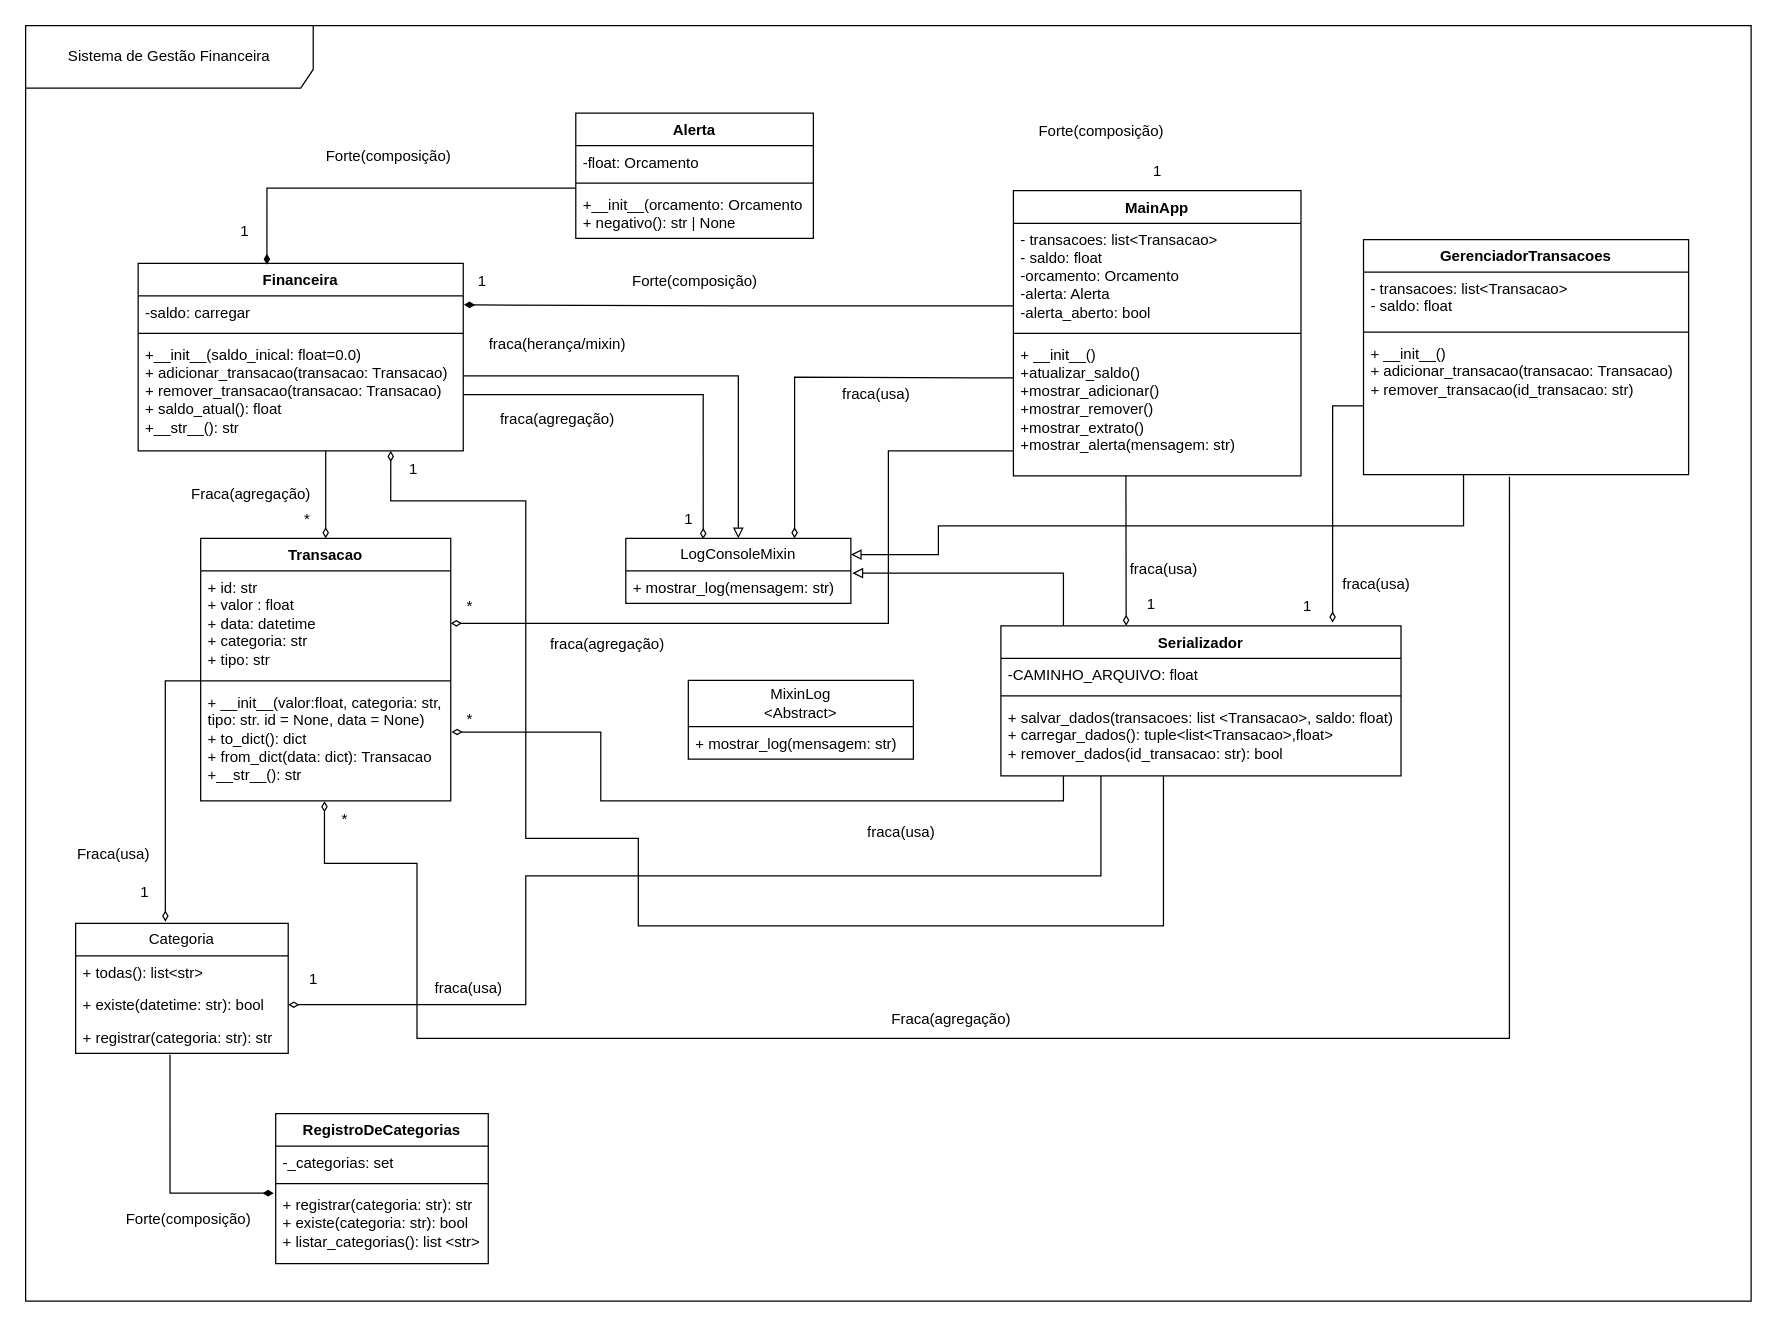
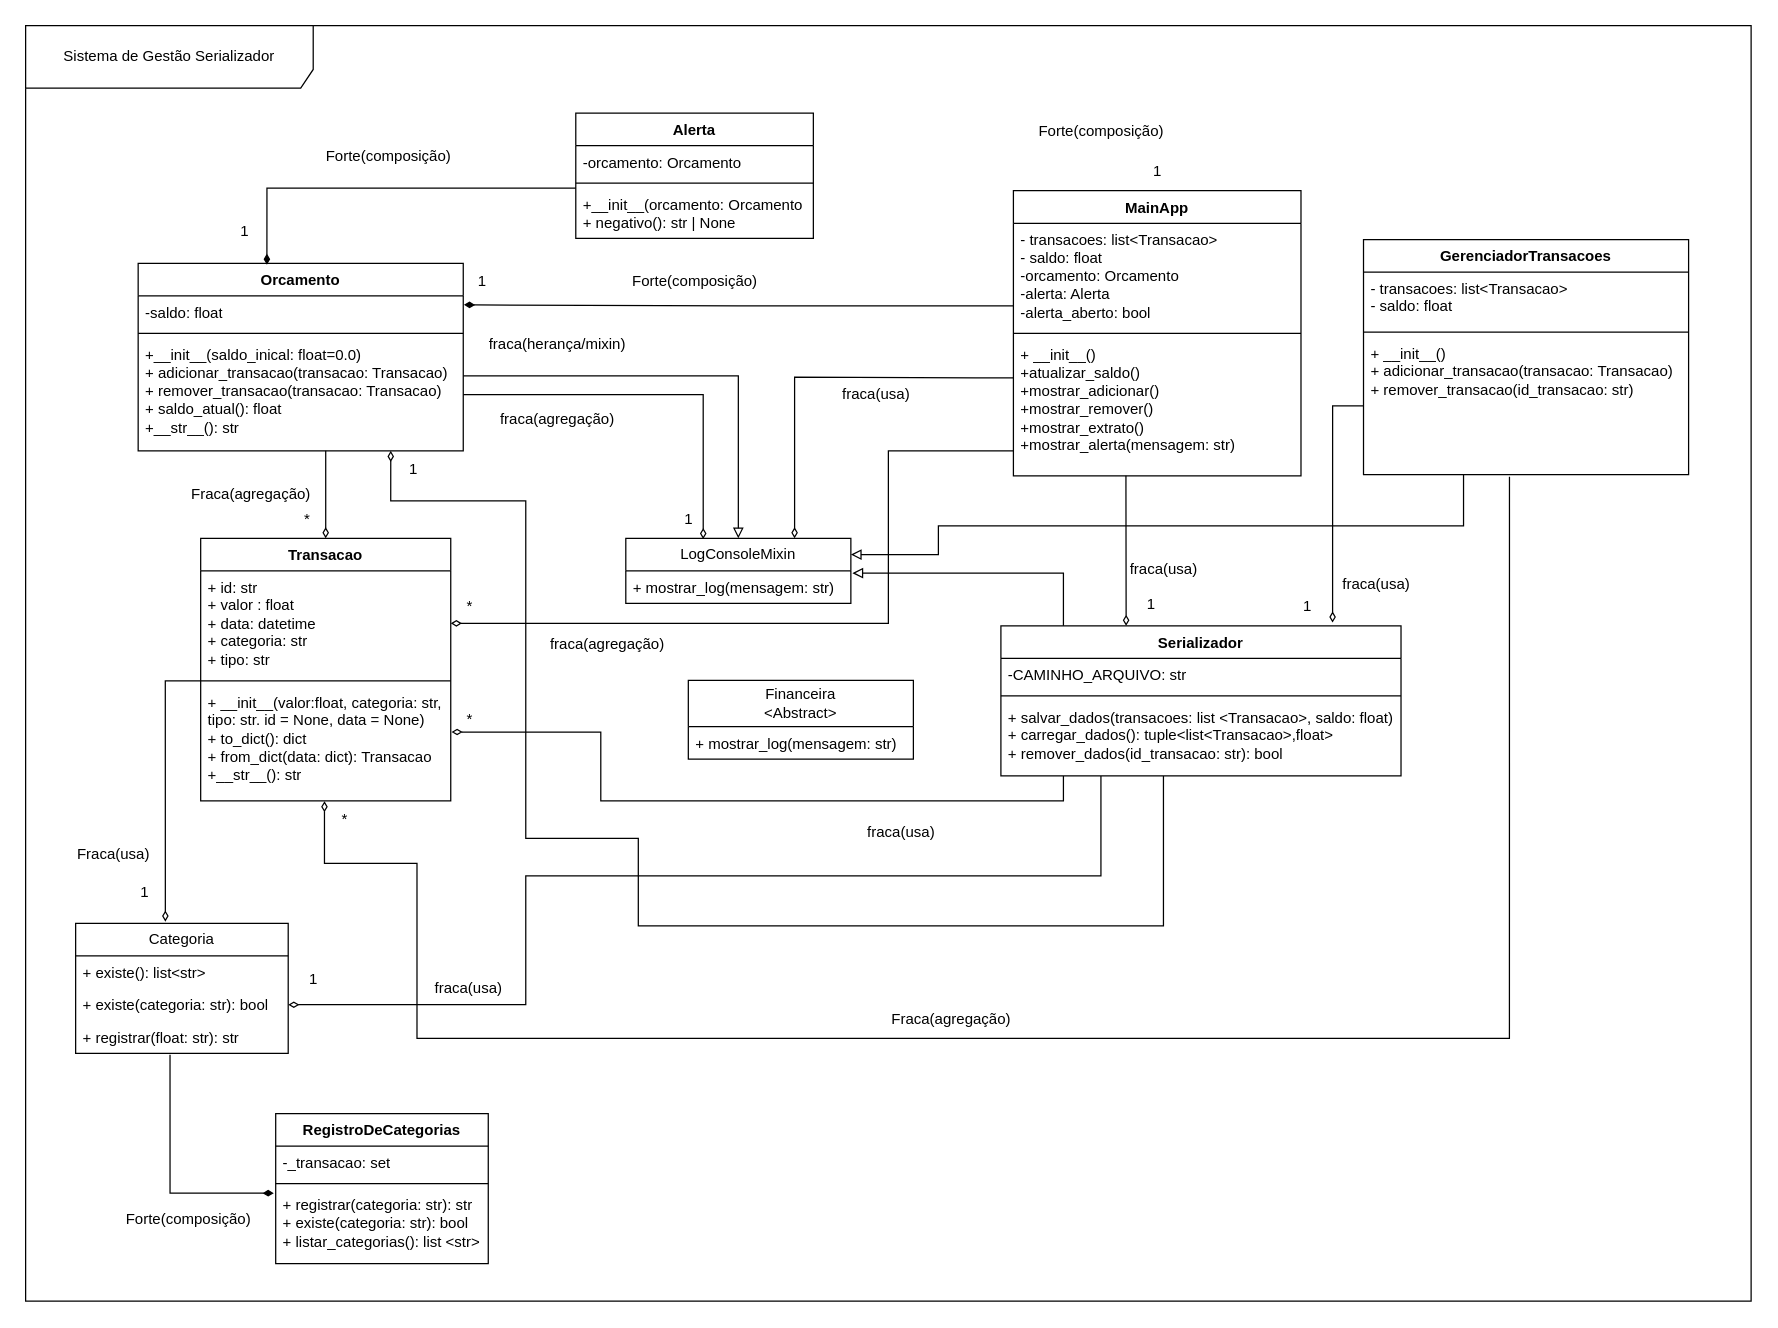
(169, 57) -> (169, 57)
(649, 163) -> (667, 163)
(301, 281) -> (301, 281)
(207, 313) -> (192, 313)
(1099, 676) -> (1092, 676)
(801, 703) -> (801, 703)
(157, 973) -> (160, 973)
(183, 1015) -> (183, 1015)
(183, 1047) -> (183, 1047)
(349, 1163) -> (346, 1163)
